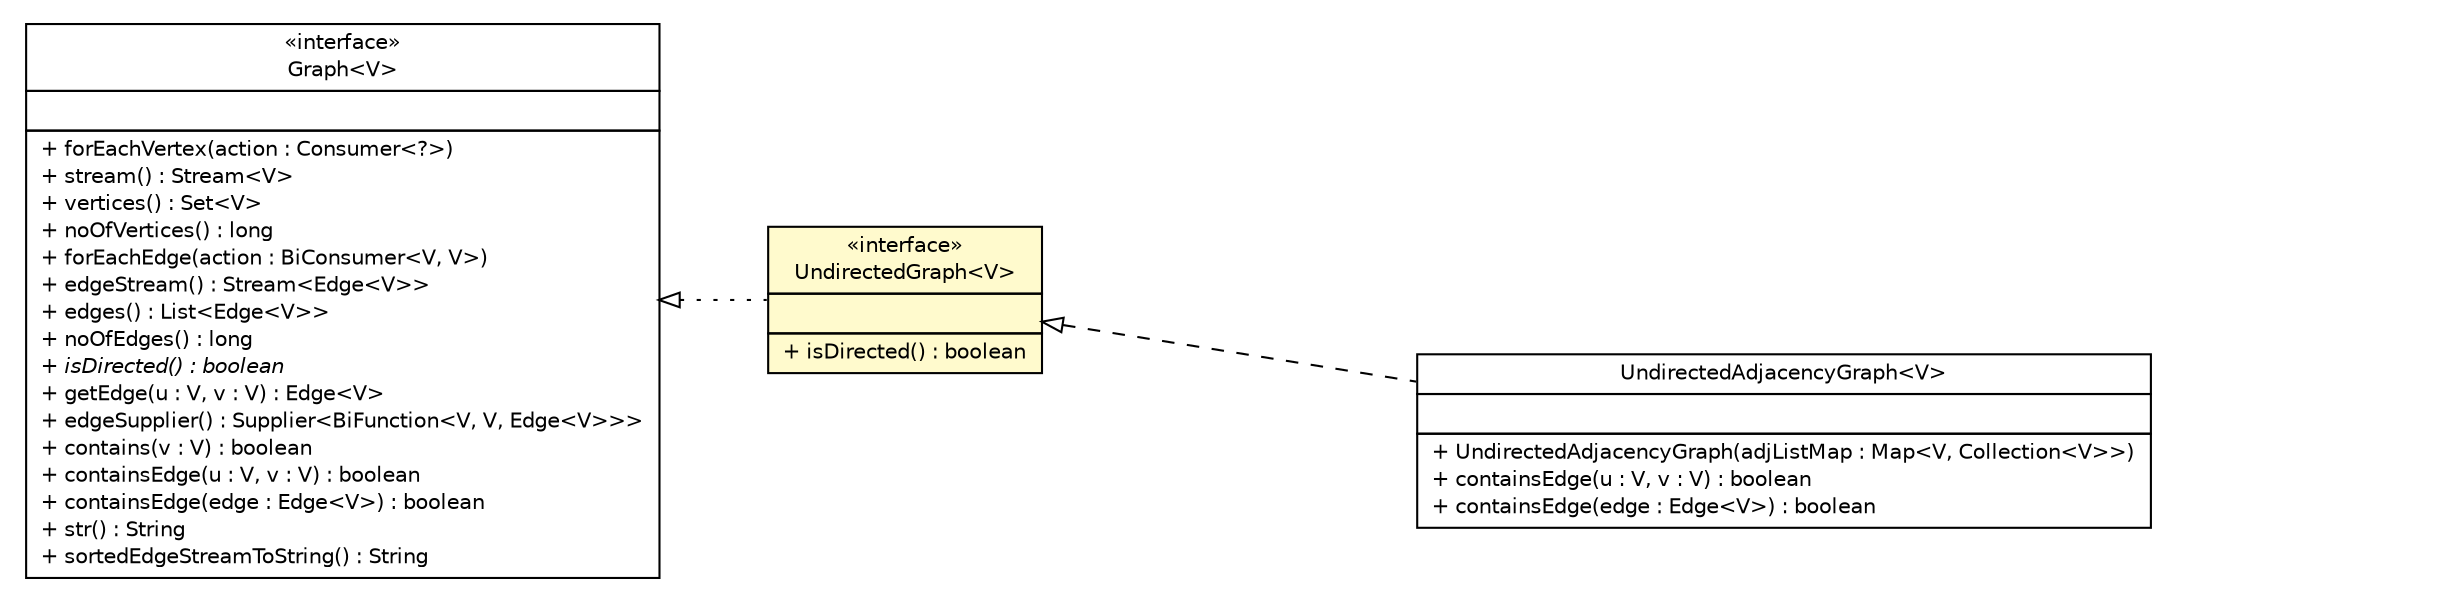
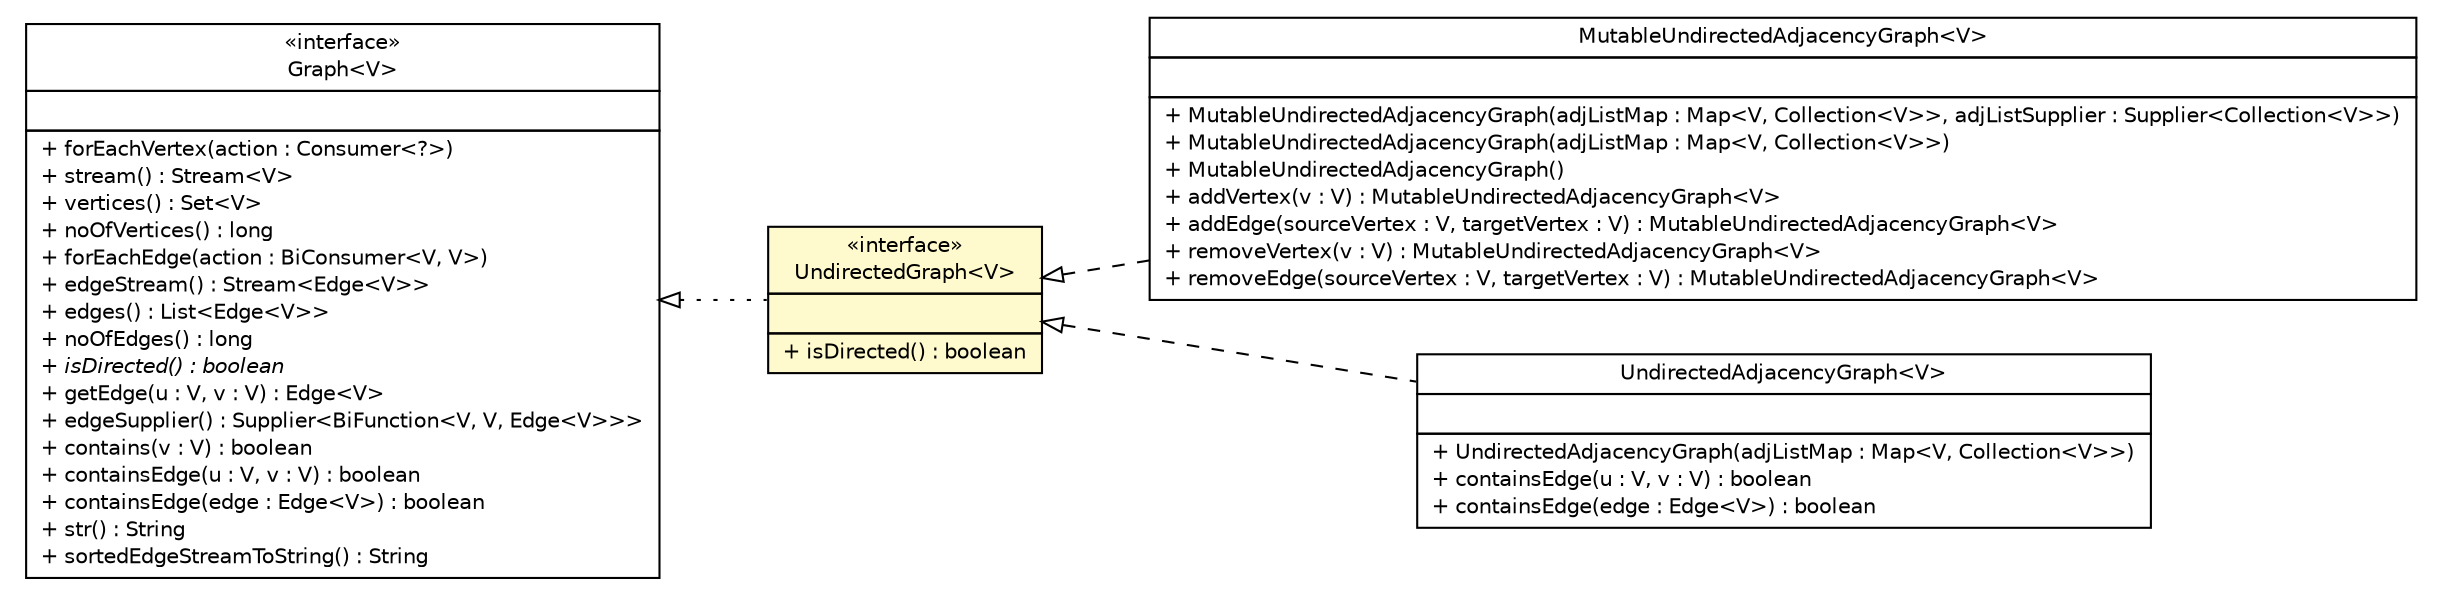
none -> (1783, 158)
